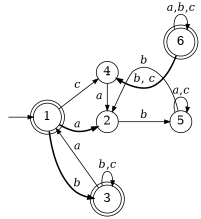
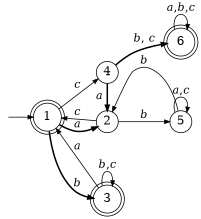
(156, 85) -> (137, 51)
(107, 94) -> (107, 94)
none -> (82, 119)
